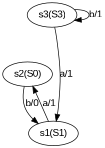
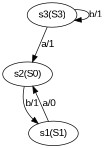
(60, 71) -> (41, 41)
(32, 104) -> (32, 104)
(49, 104) -> (49, 104)
